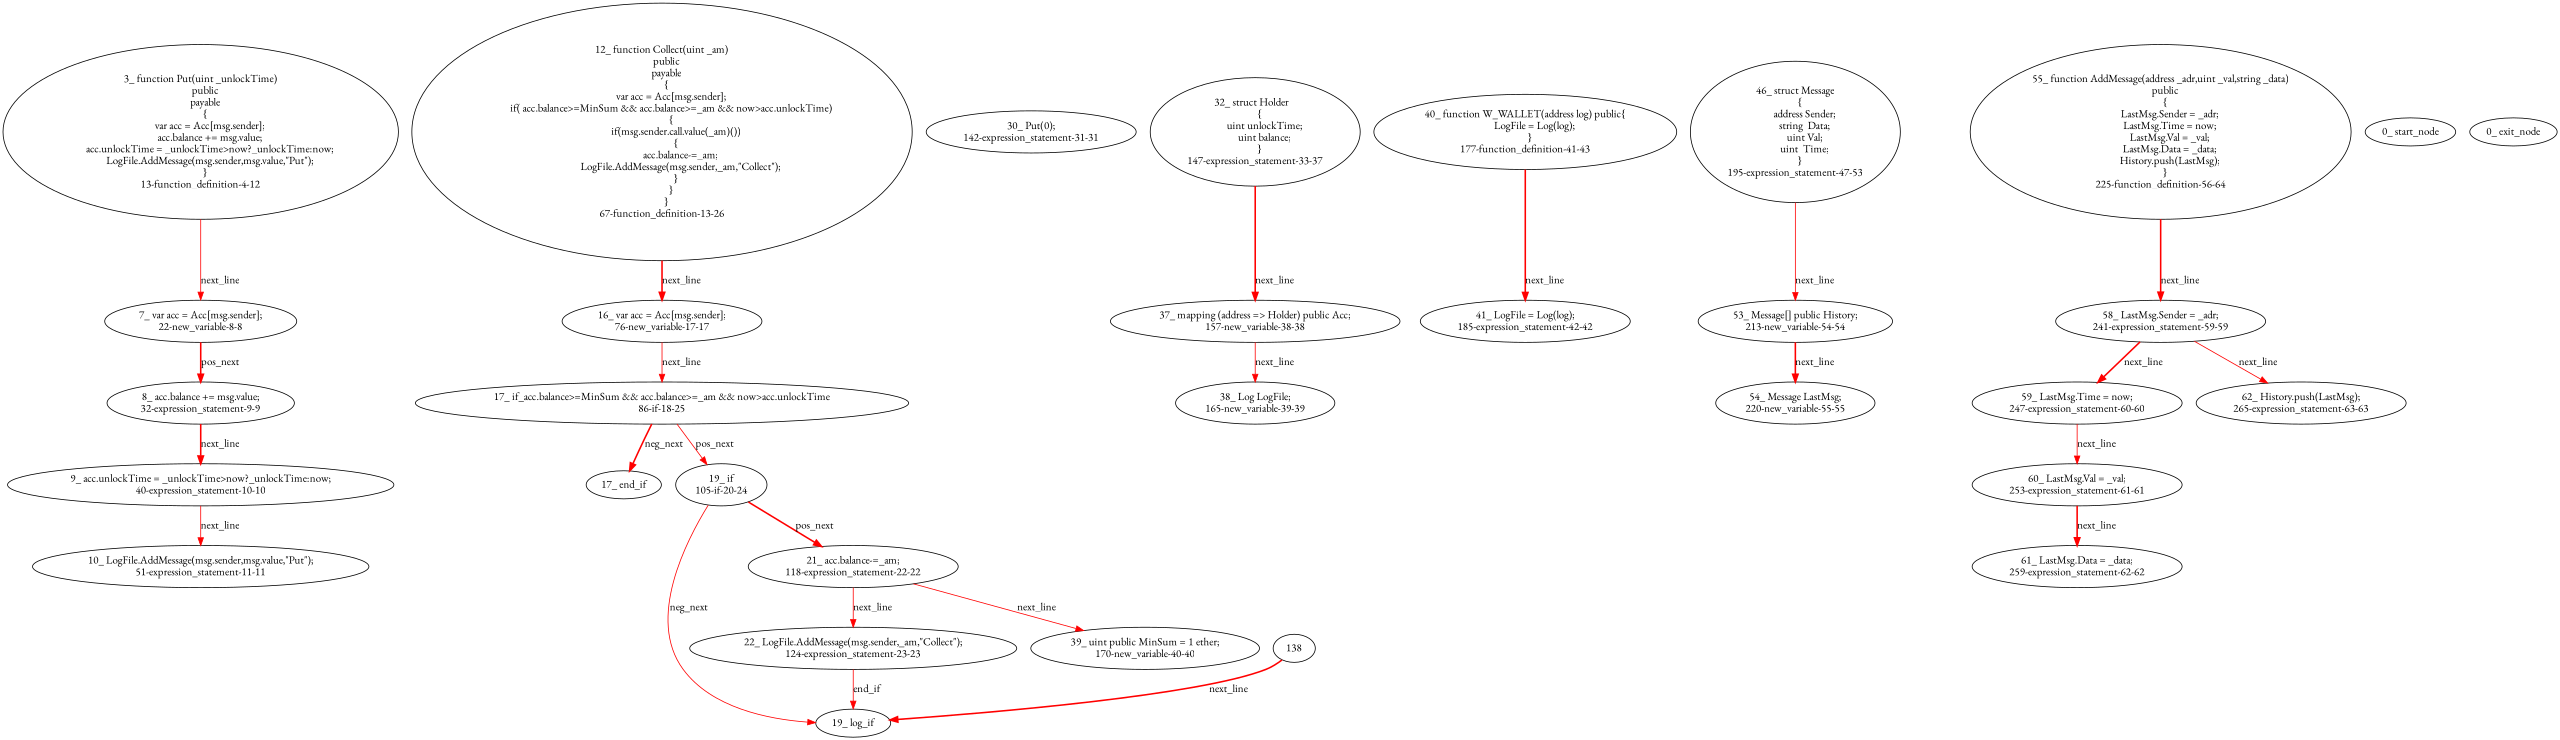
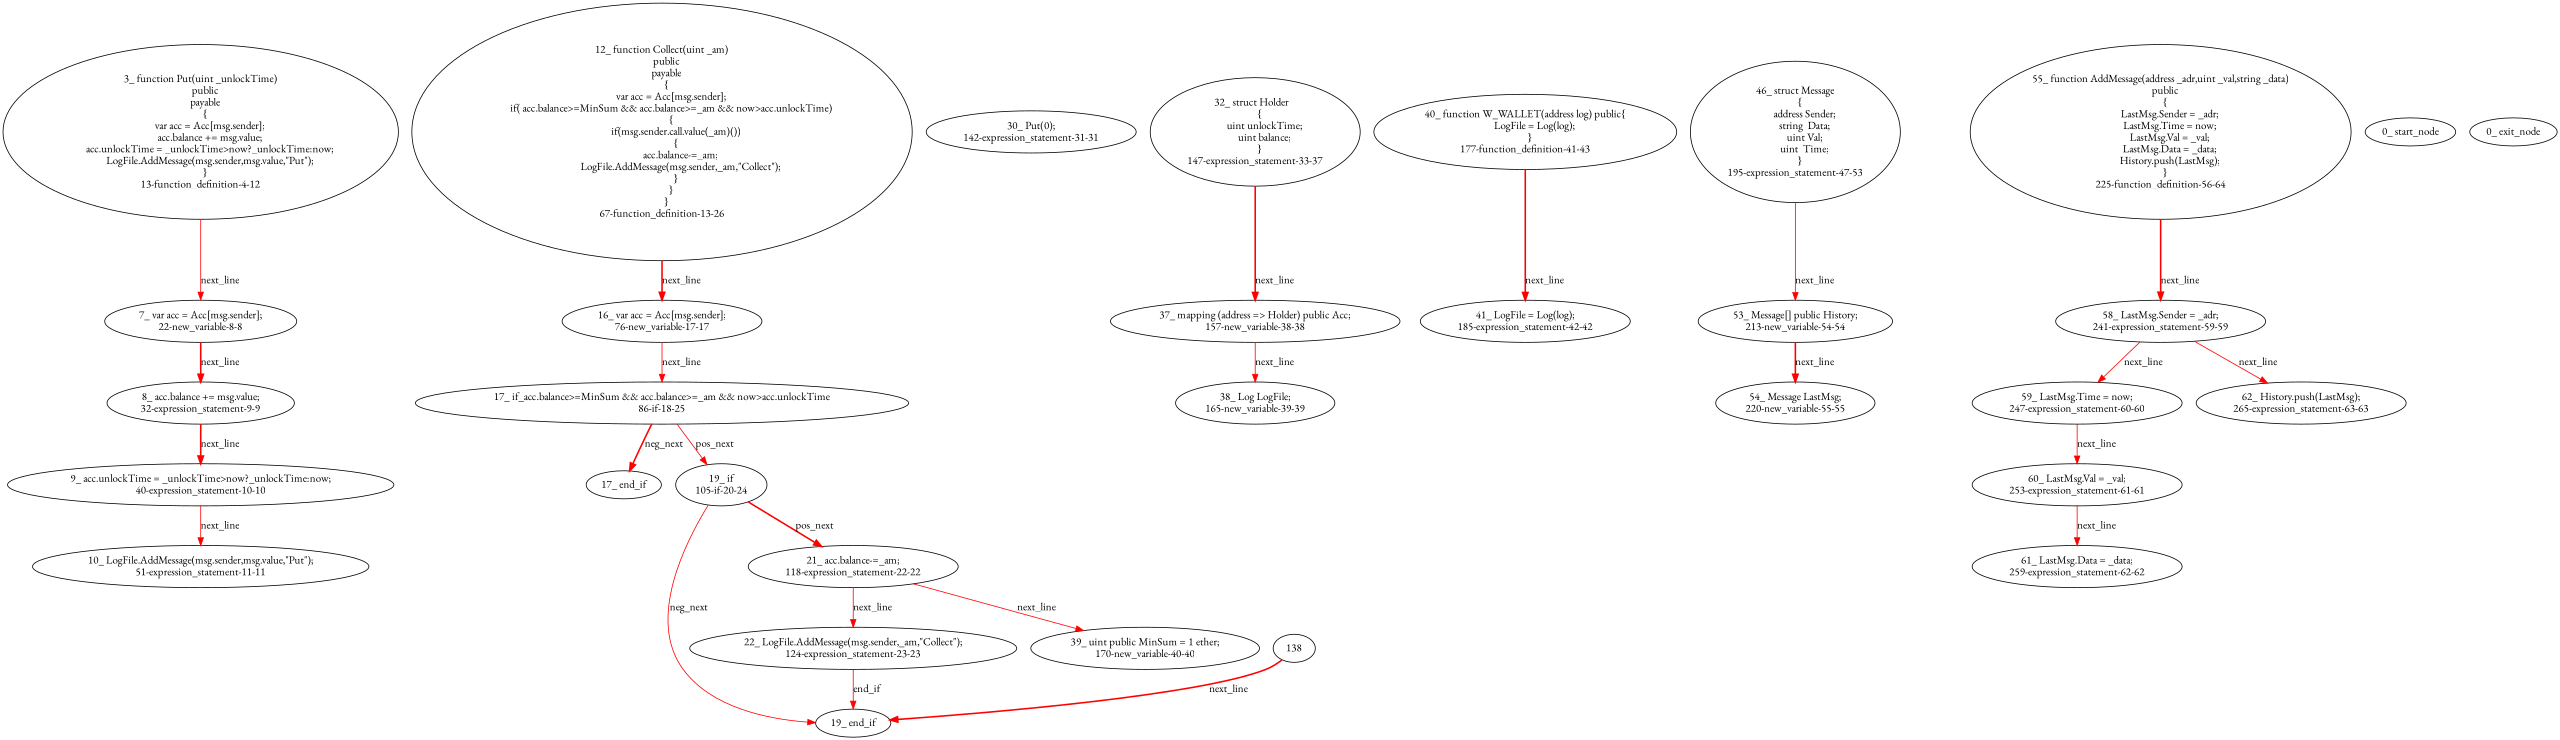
(2122, 359) -> (2122, 359)
(220, 362) -> (220, 362)
(2077, 522) -> (2077, 522)
(853, 723) -> (853, 723)
